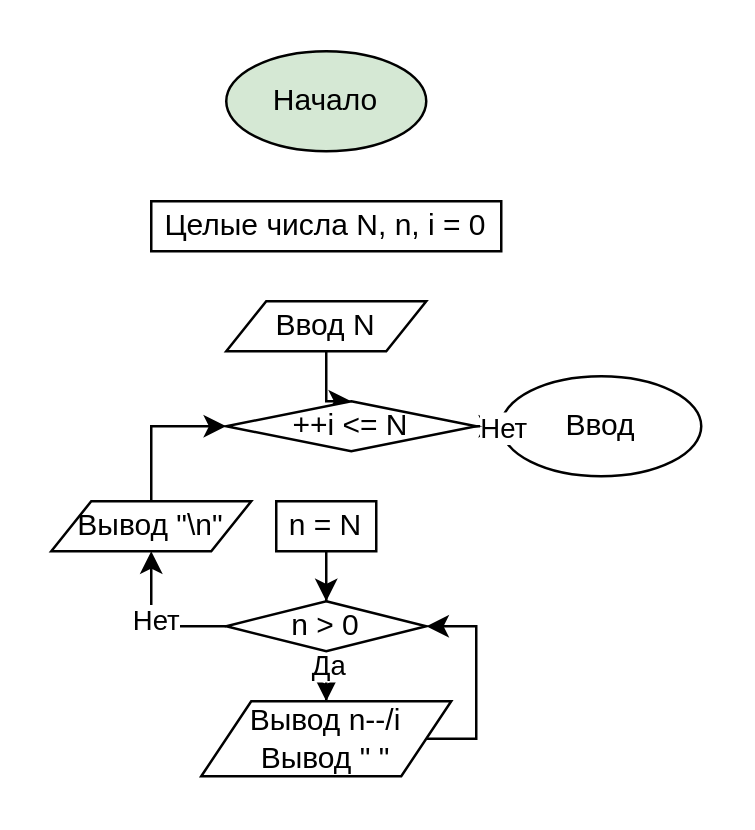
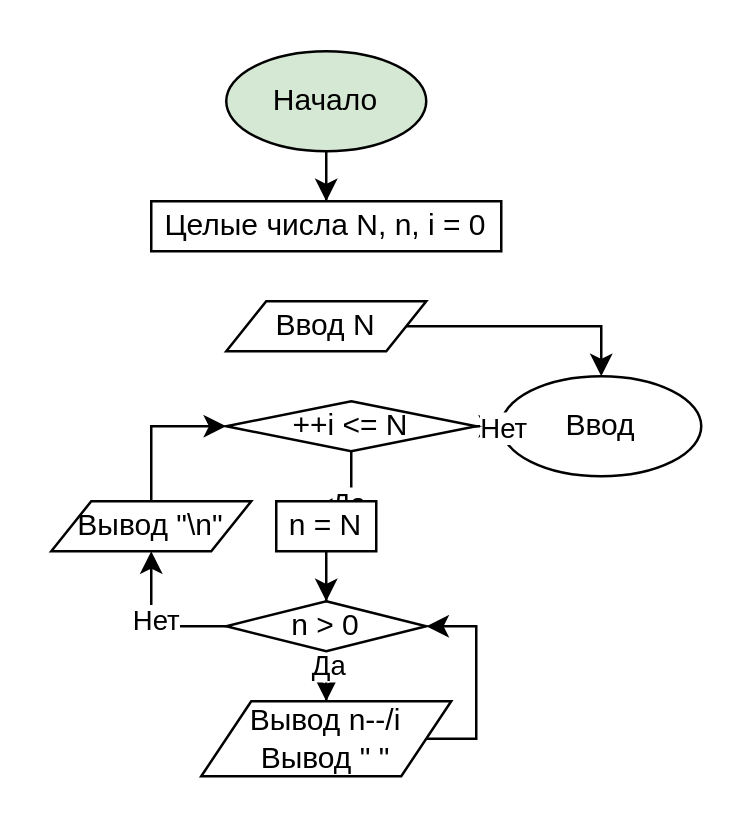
none -> (326, 184)
(326, 380) -> (520, 326)
none -> (351, 469)
